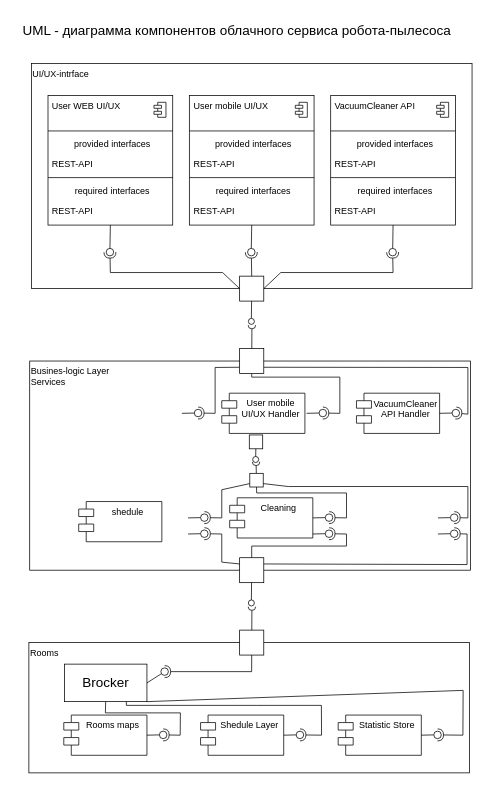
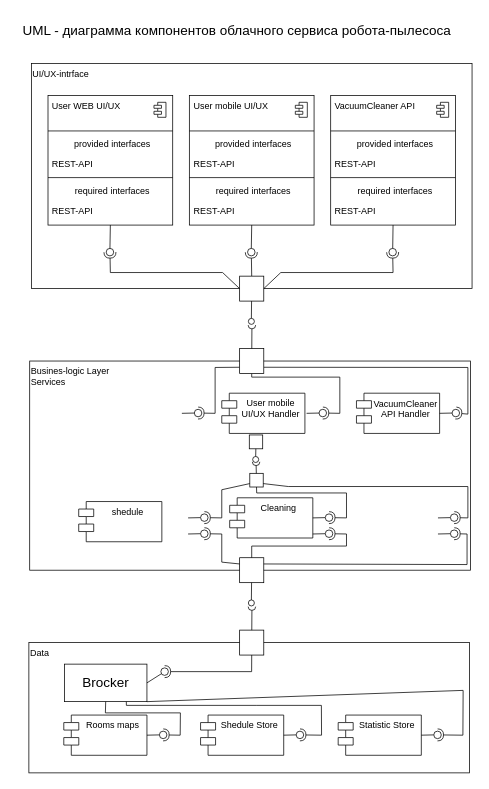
(43, 653) -> (40, 653)
(249, 725) -> (249, 725)
